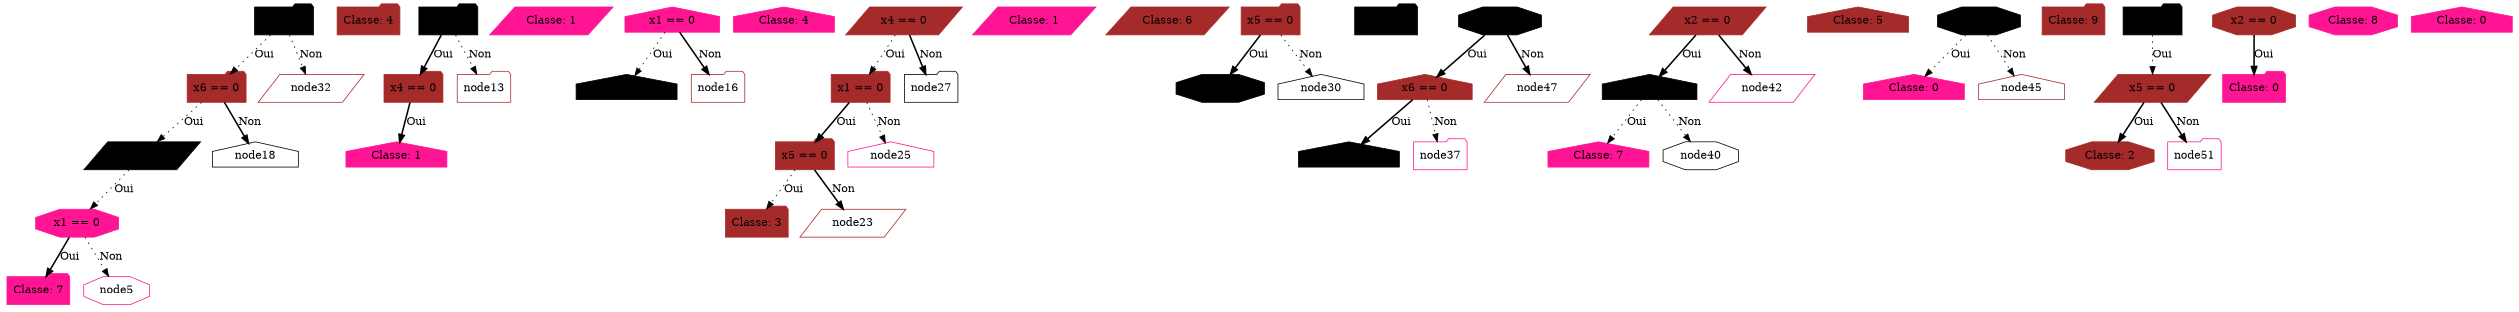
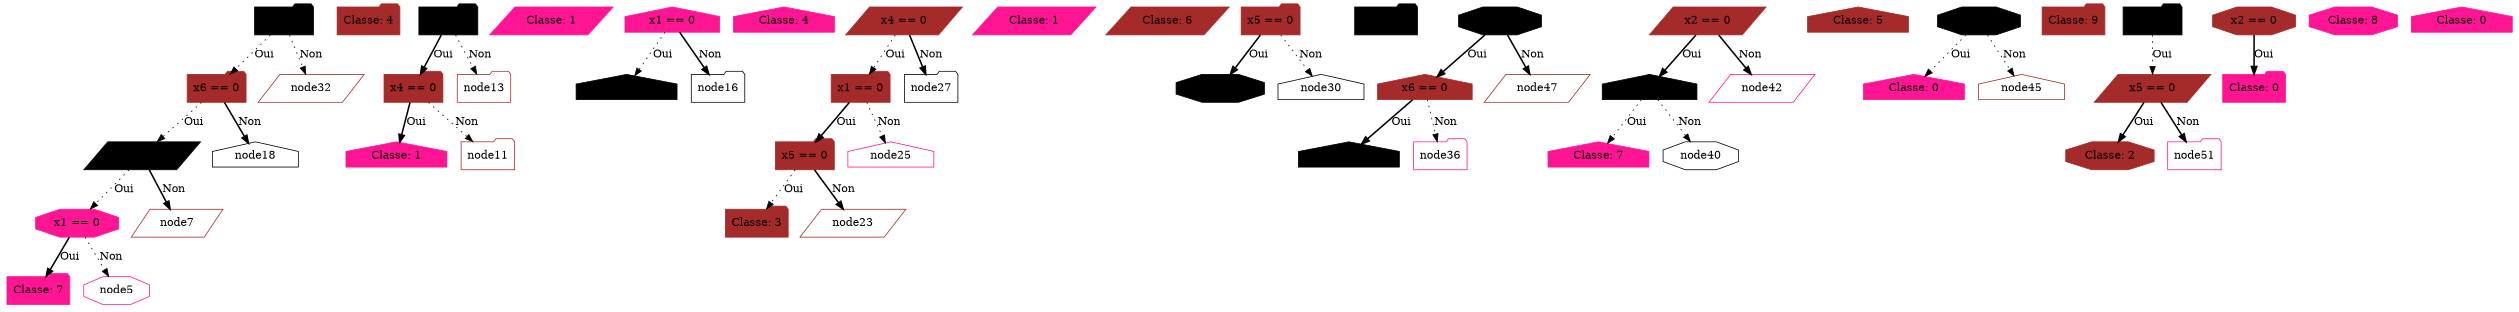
(718, 88) -> (718, 88)
none -> (488, 156)
(1440, 156) -> (1440, 156)
none -> (177, 223)
